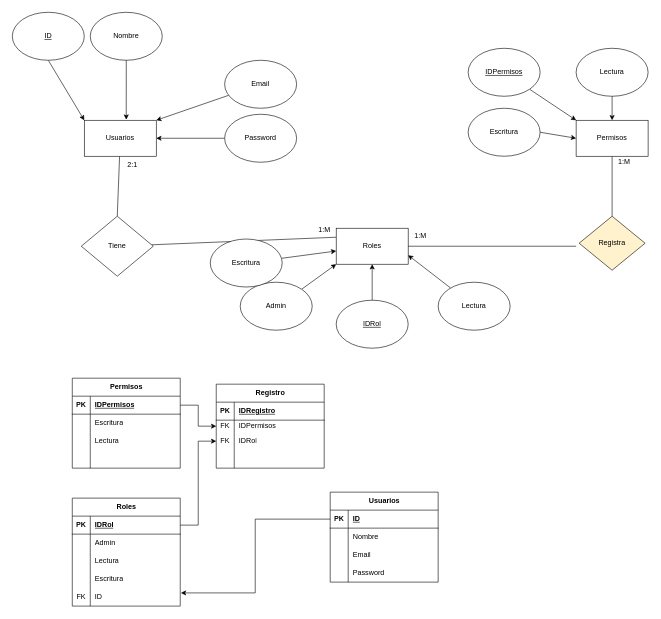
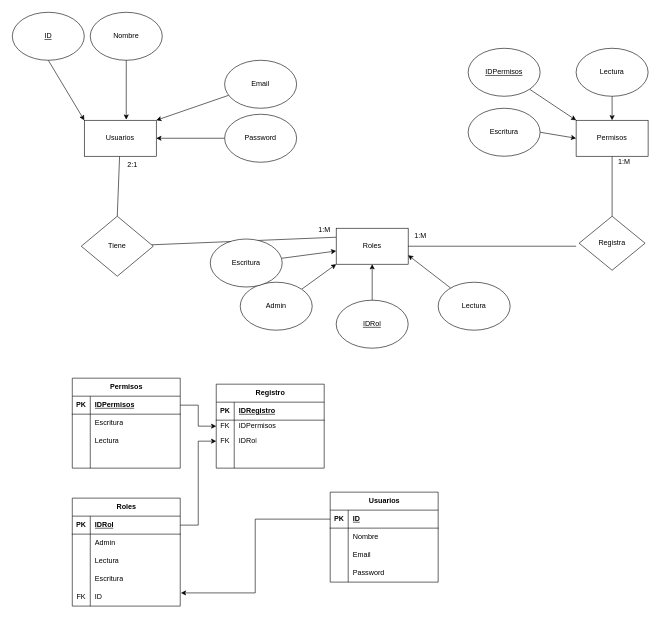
(612, 243) -> (612, 243)
